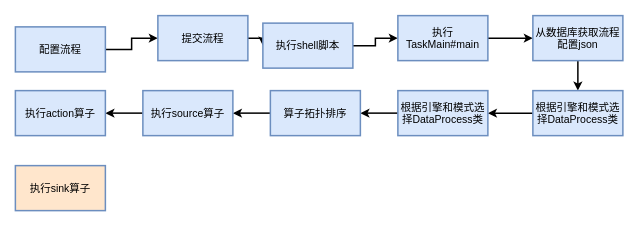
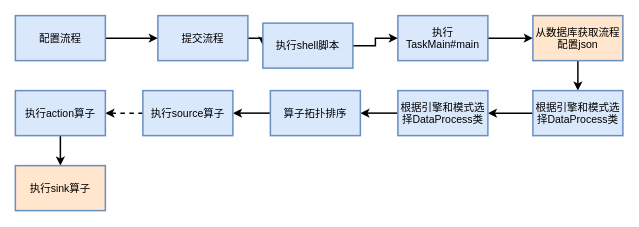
(578, 38) -> (578, 38)
(60, 49) -> (60, 38)
(127, 113) -> (127, 113)
none -> (60, 147)
